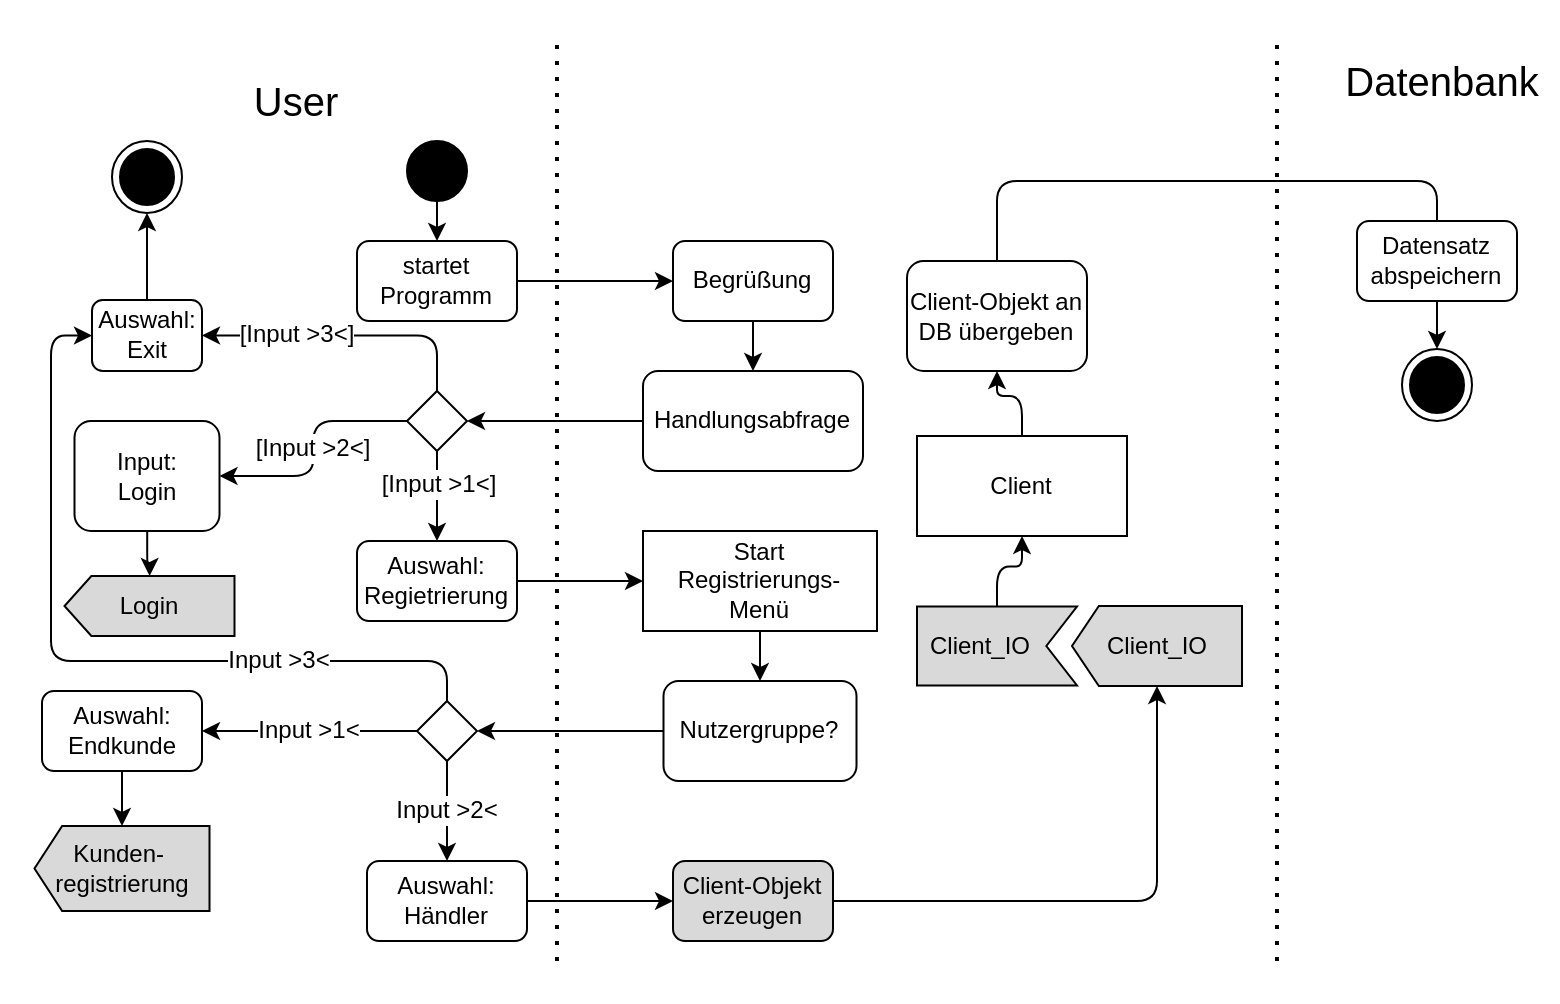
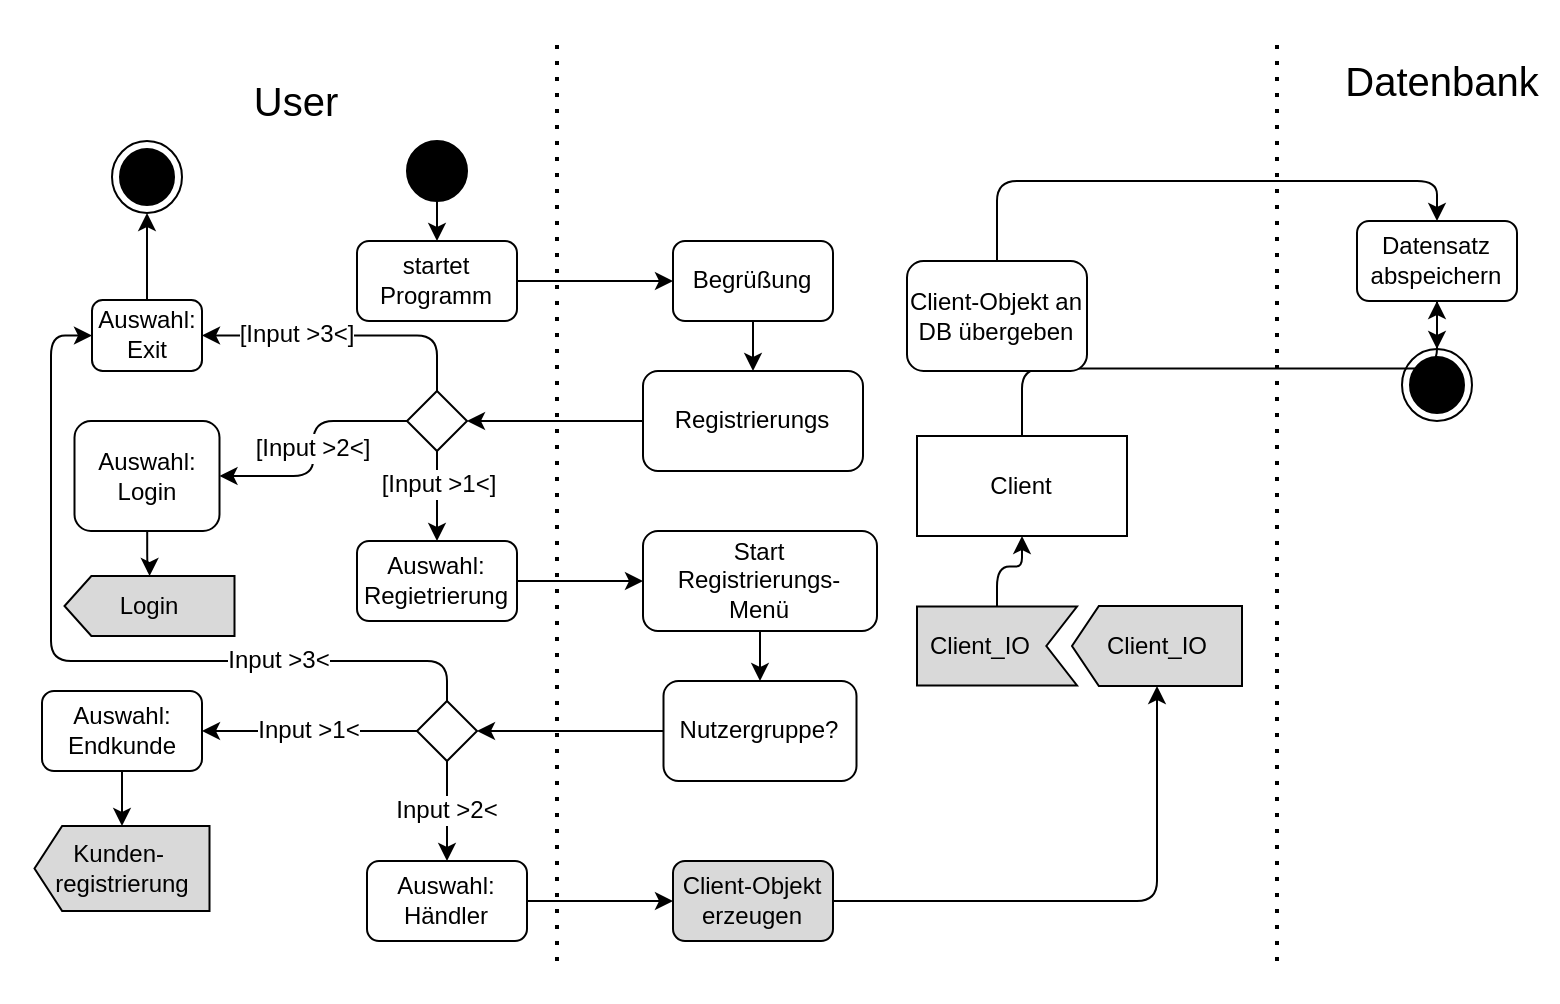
(1437, 197) -> (1437, 192)
(1007, 396) -> (1246, 369)
(753, 421) -> (753, 421)
(148, 477) -> (148, 477)
(760, 581) -> (760, 581)
